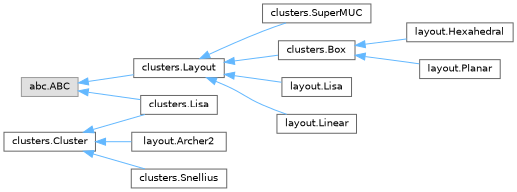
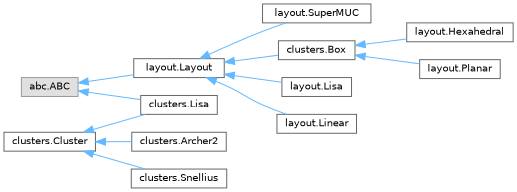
(317, 13) -> (317, 13)
(179, 68) -> (179, 68)
(179, 142) -> (179, 142)
